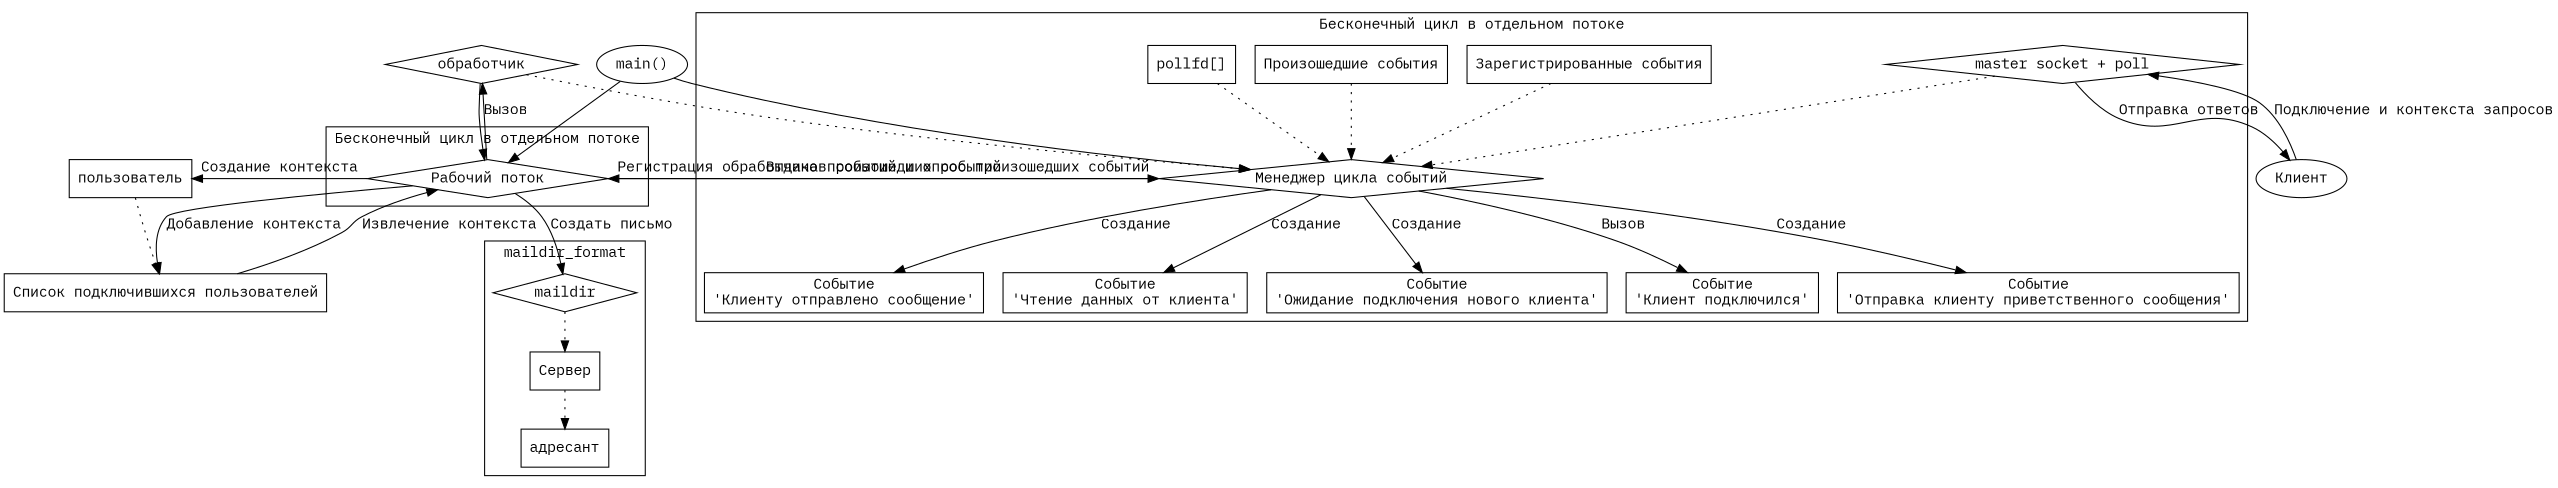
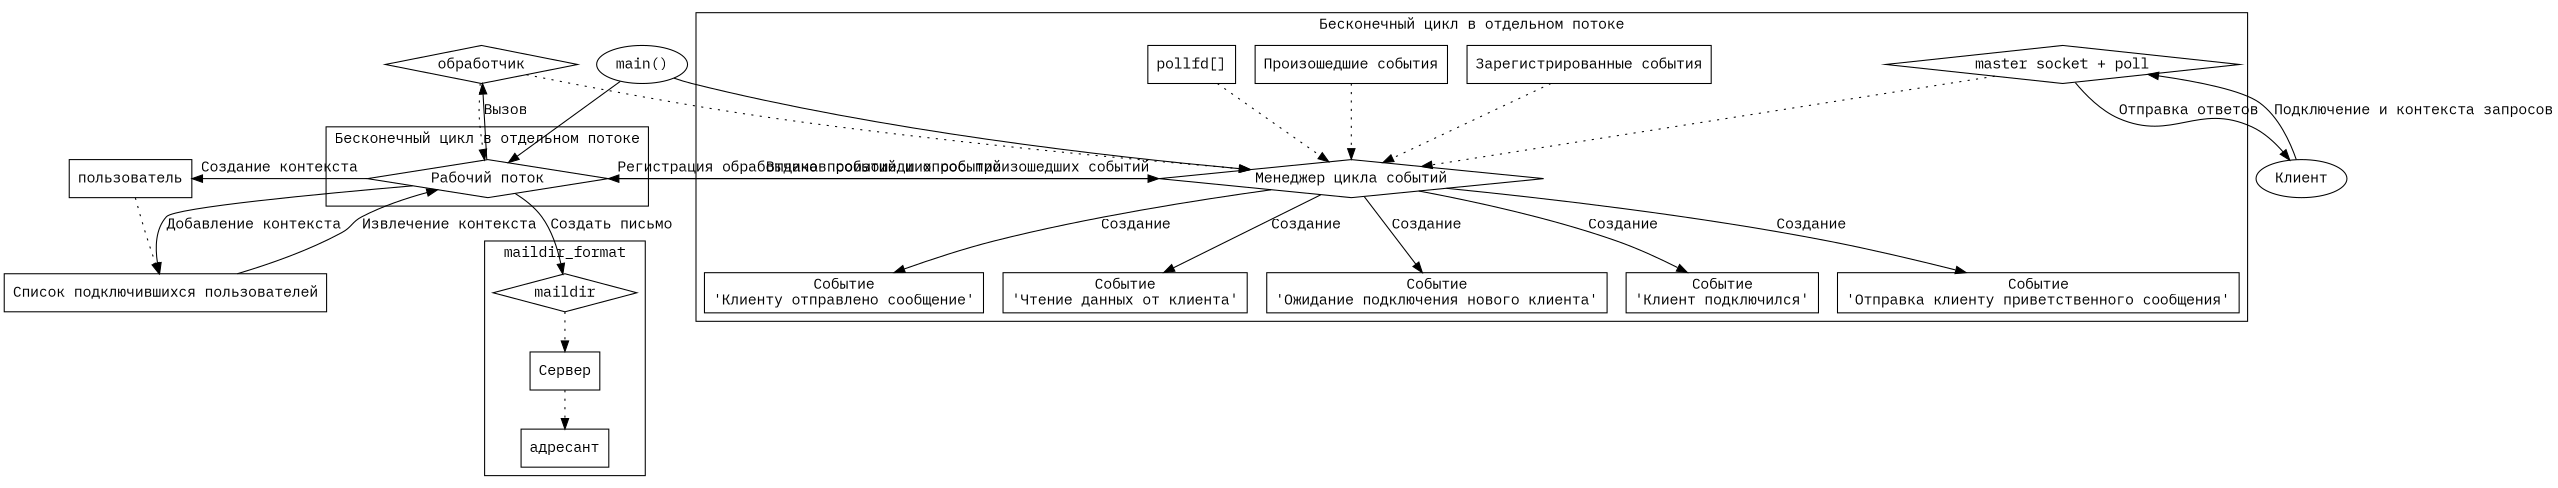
(479, 117) -> (479, 117)
(1623, 225) -> (1623, 225)
